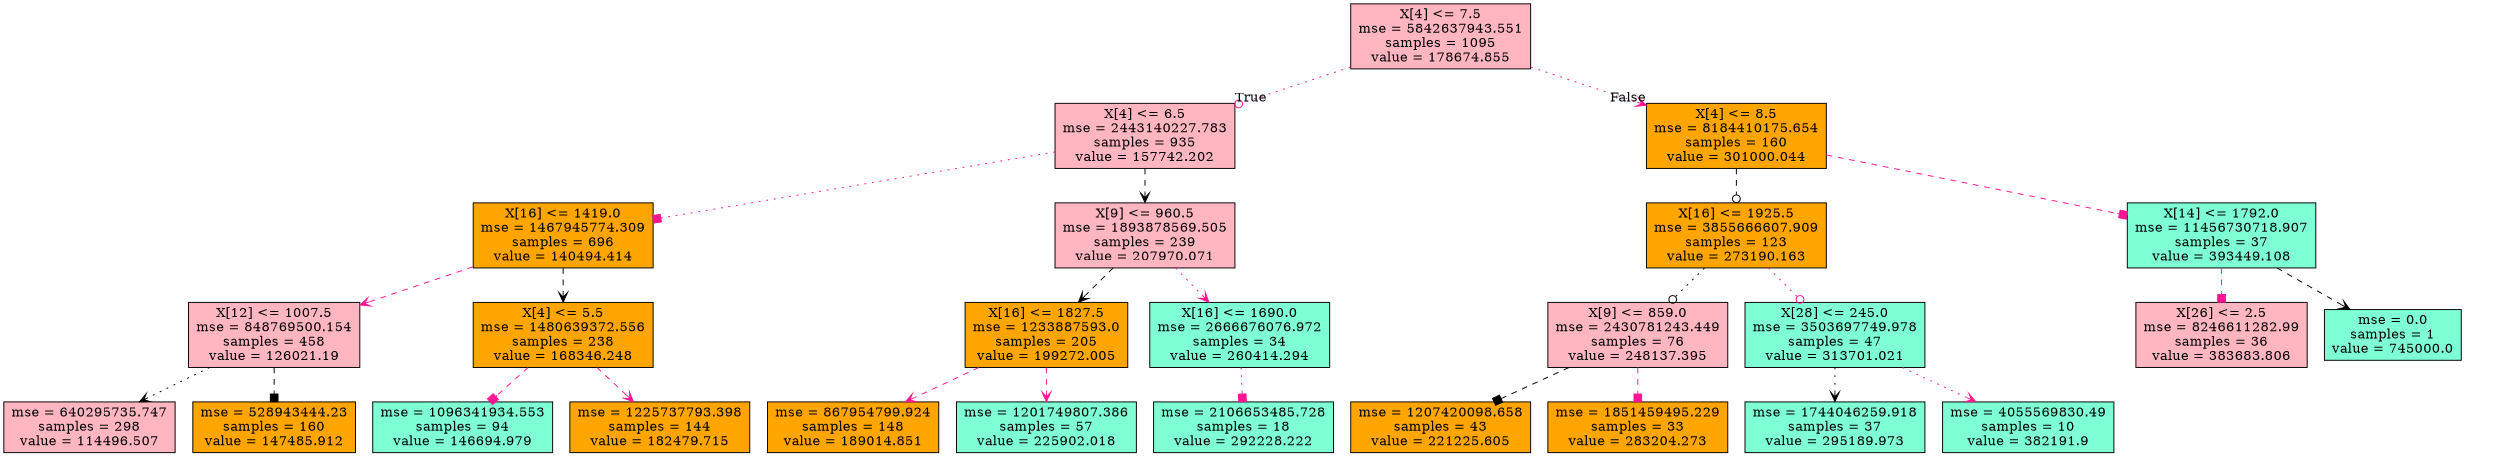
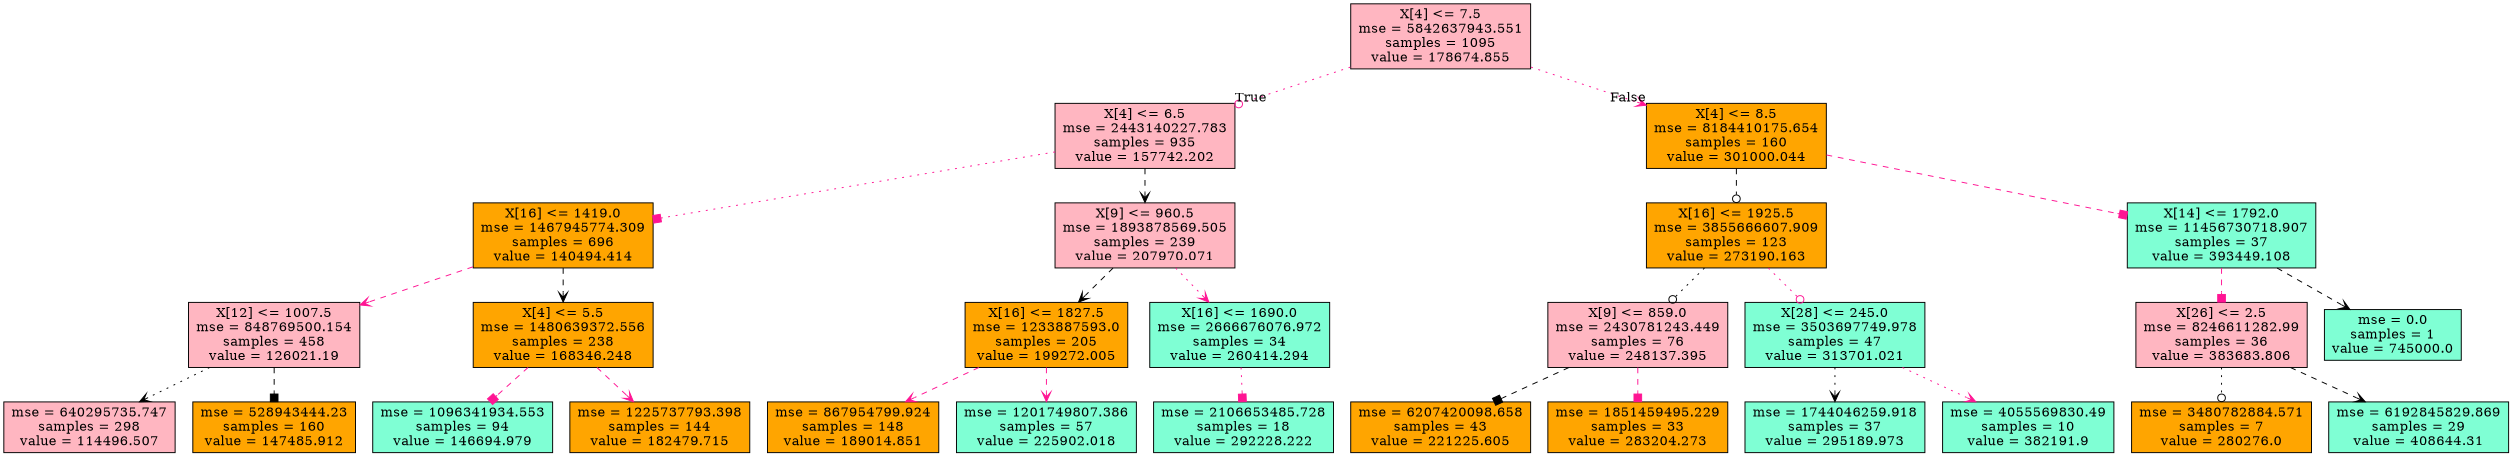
(1441, 427) -> (1441, 427)
none -> (2222, 427)
none -> (2419, 427)
